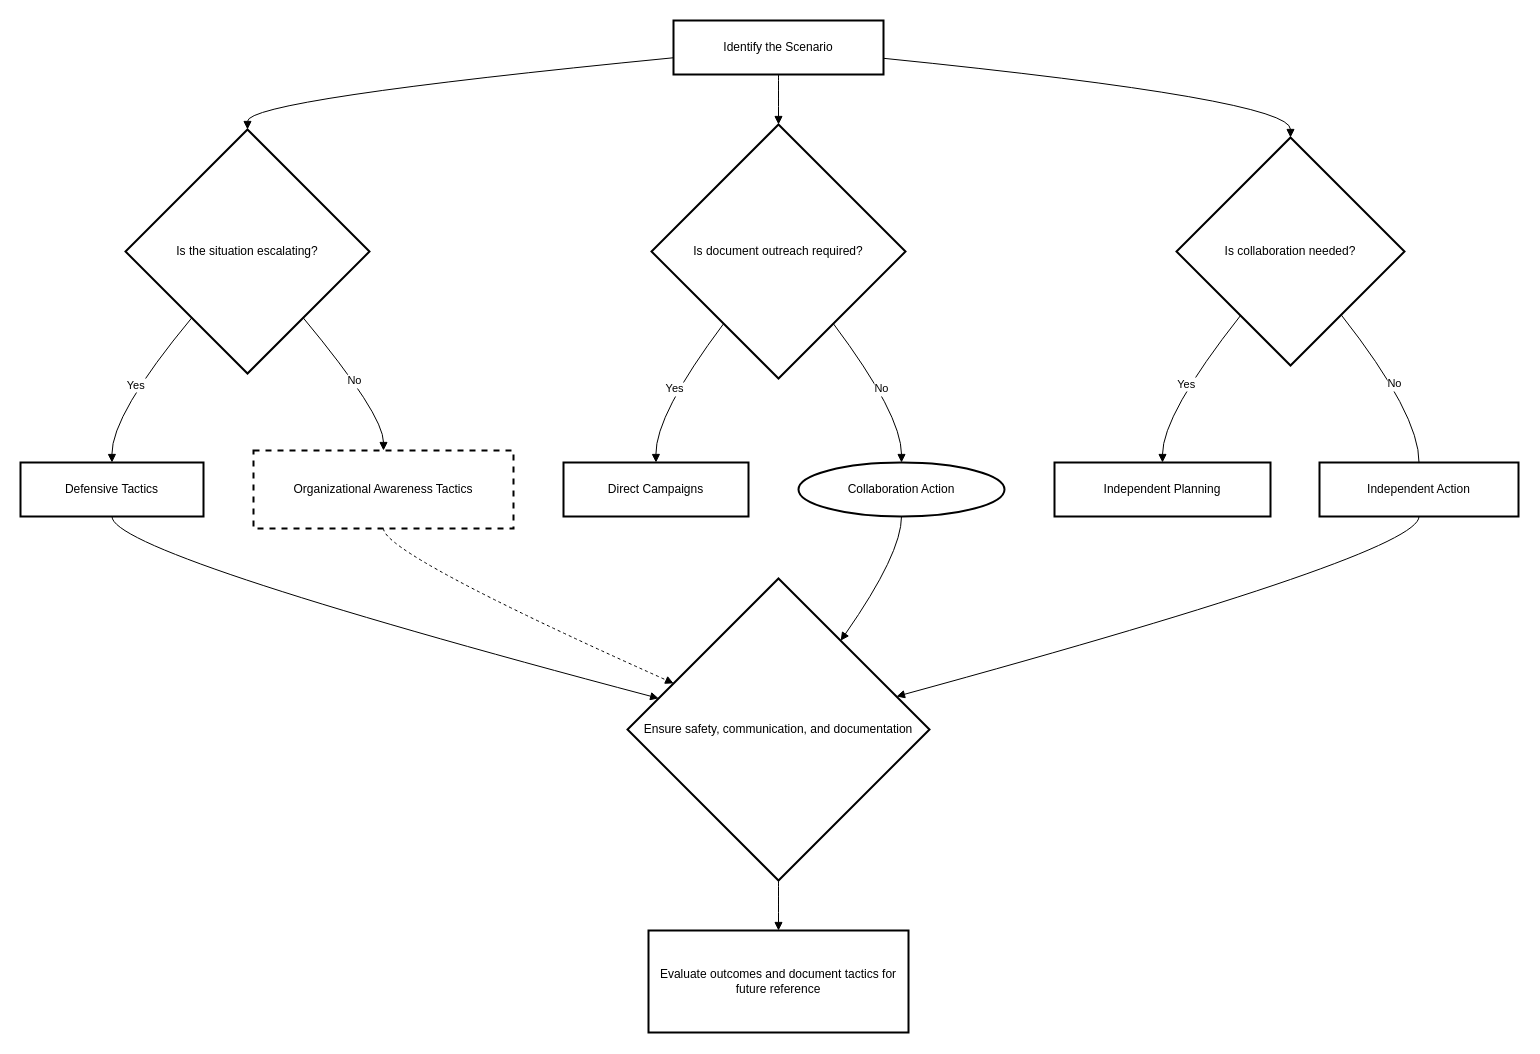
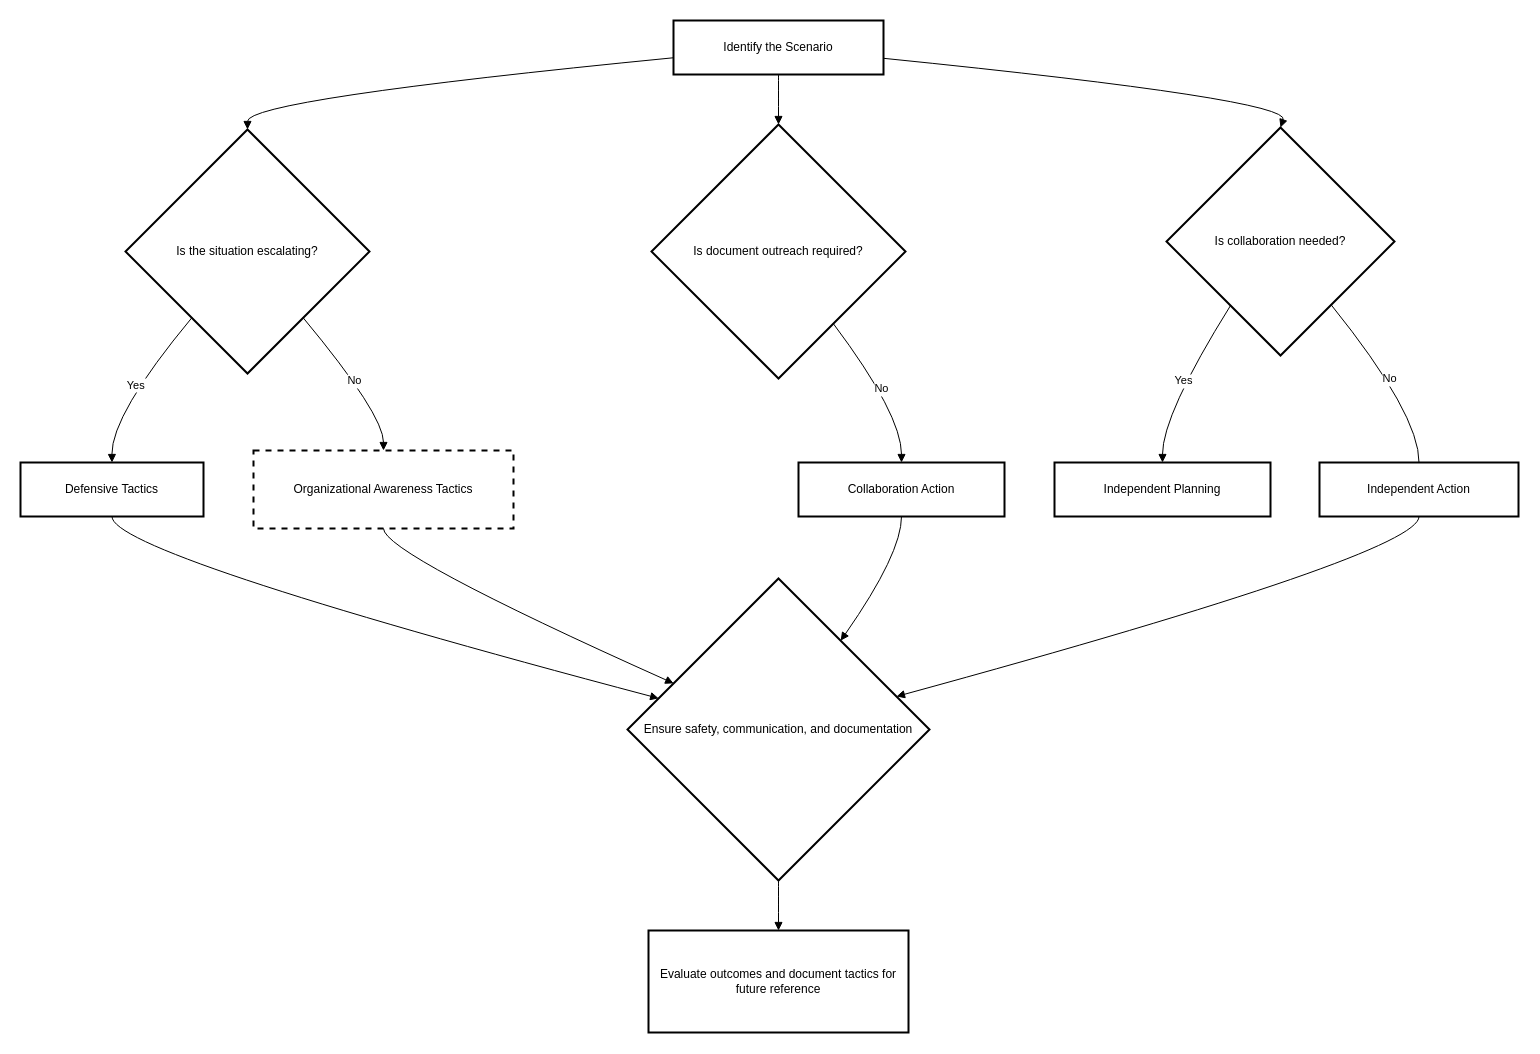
(1291, 252) -> (1281, 242)
(682, 385) -> none
(656, 490) -> none
(902, 490) -> (902, 490)
(519, 612) -> (519, 612)
